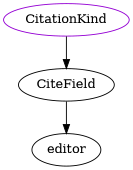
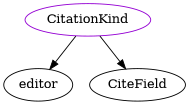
(66, 113) -> (66, 49)
